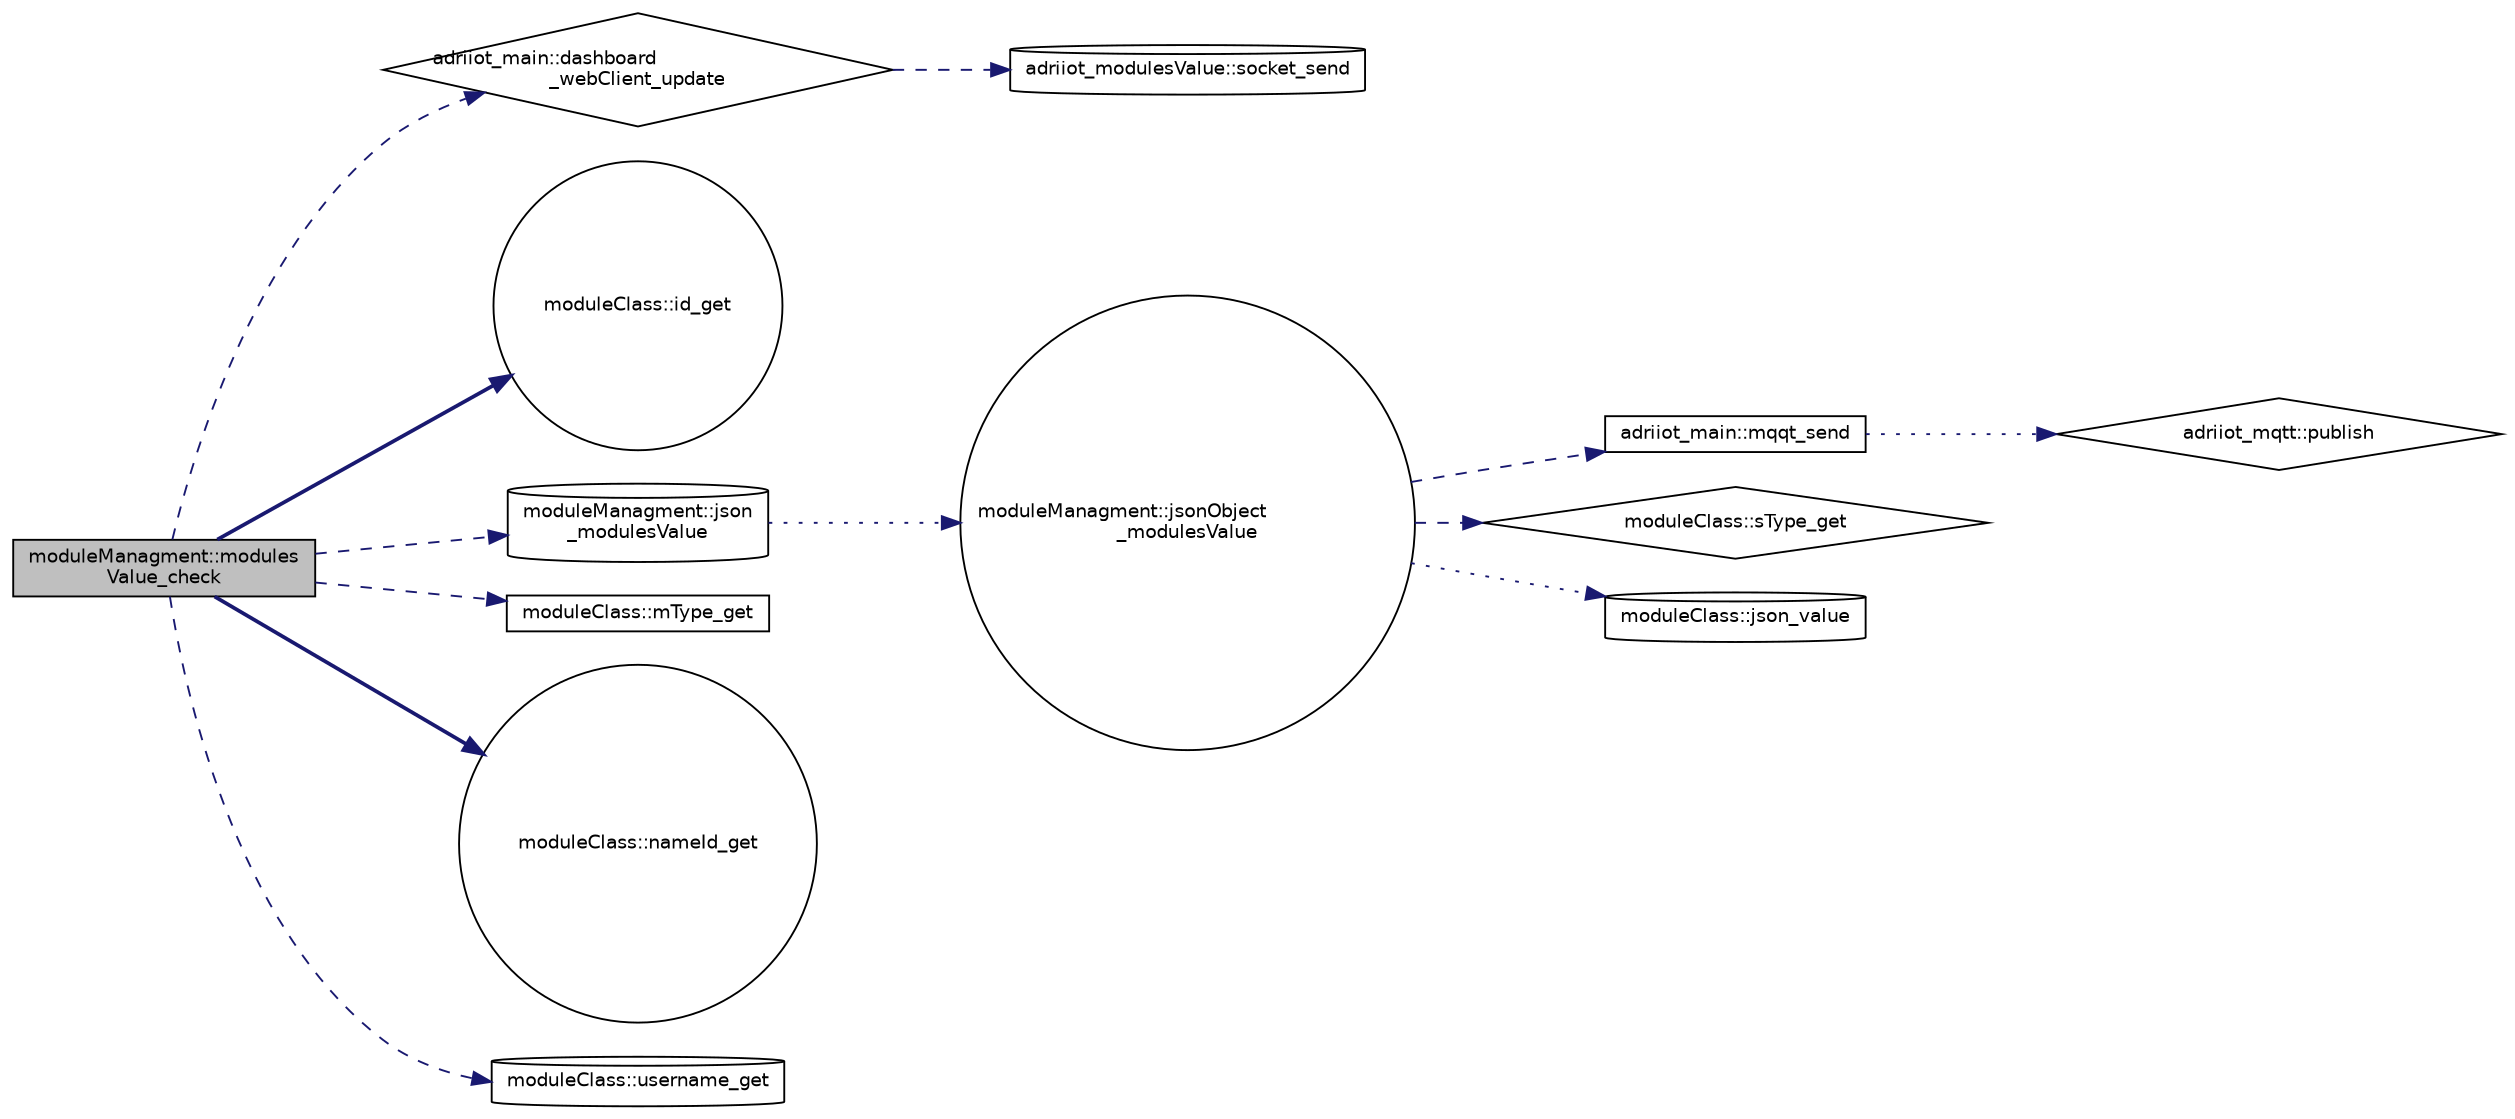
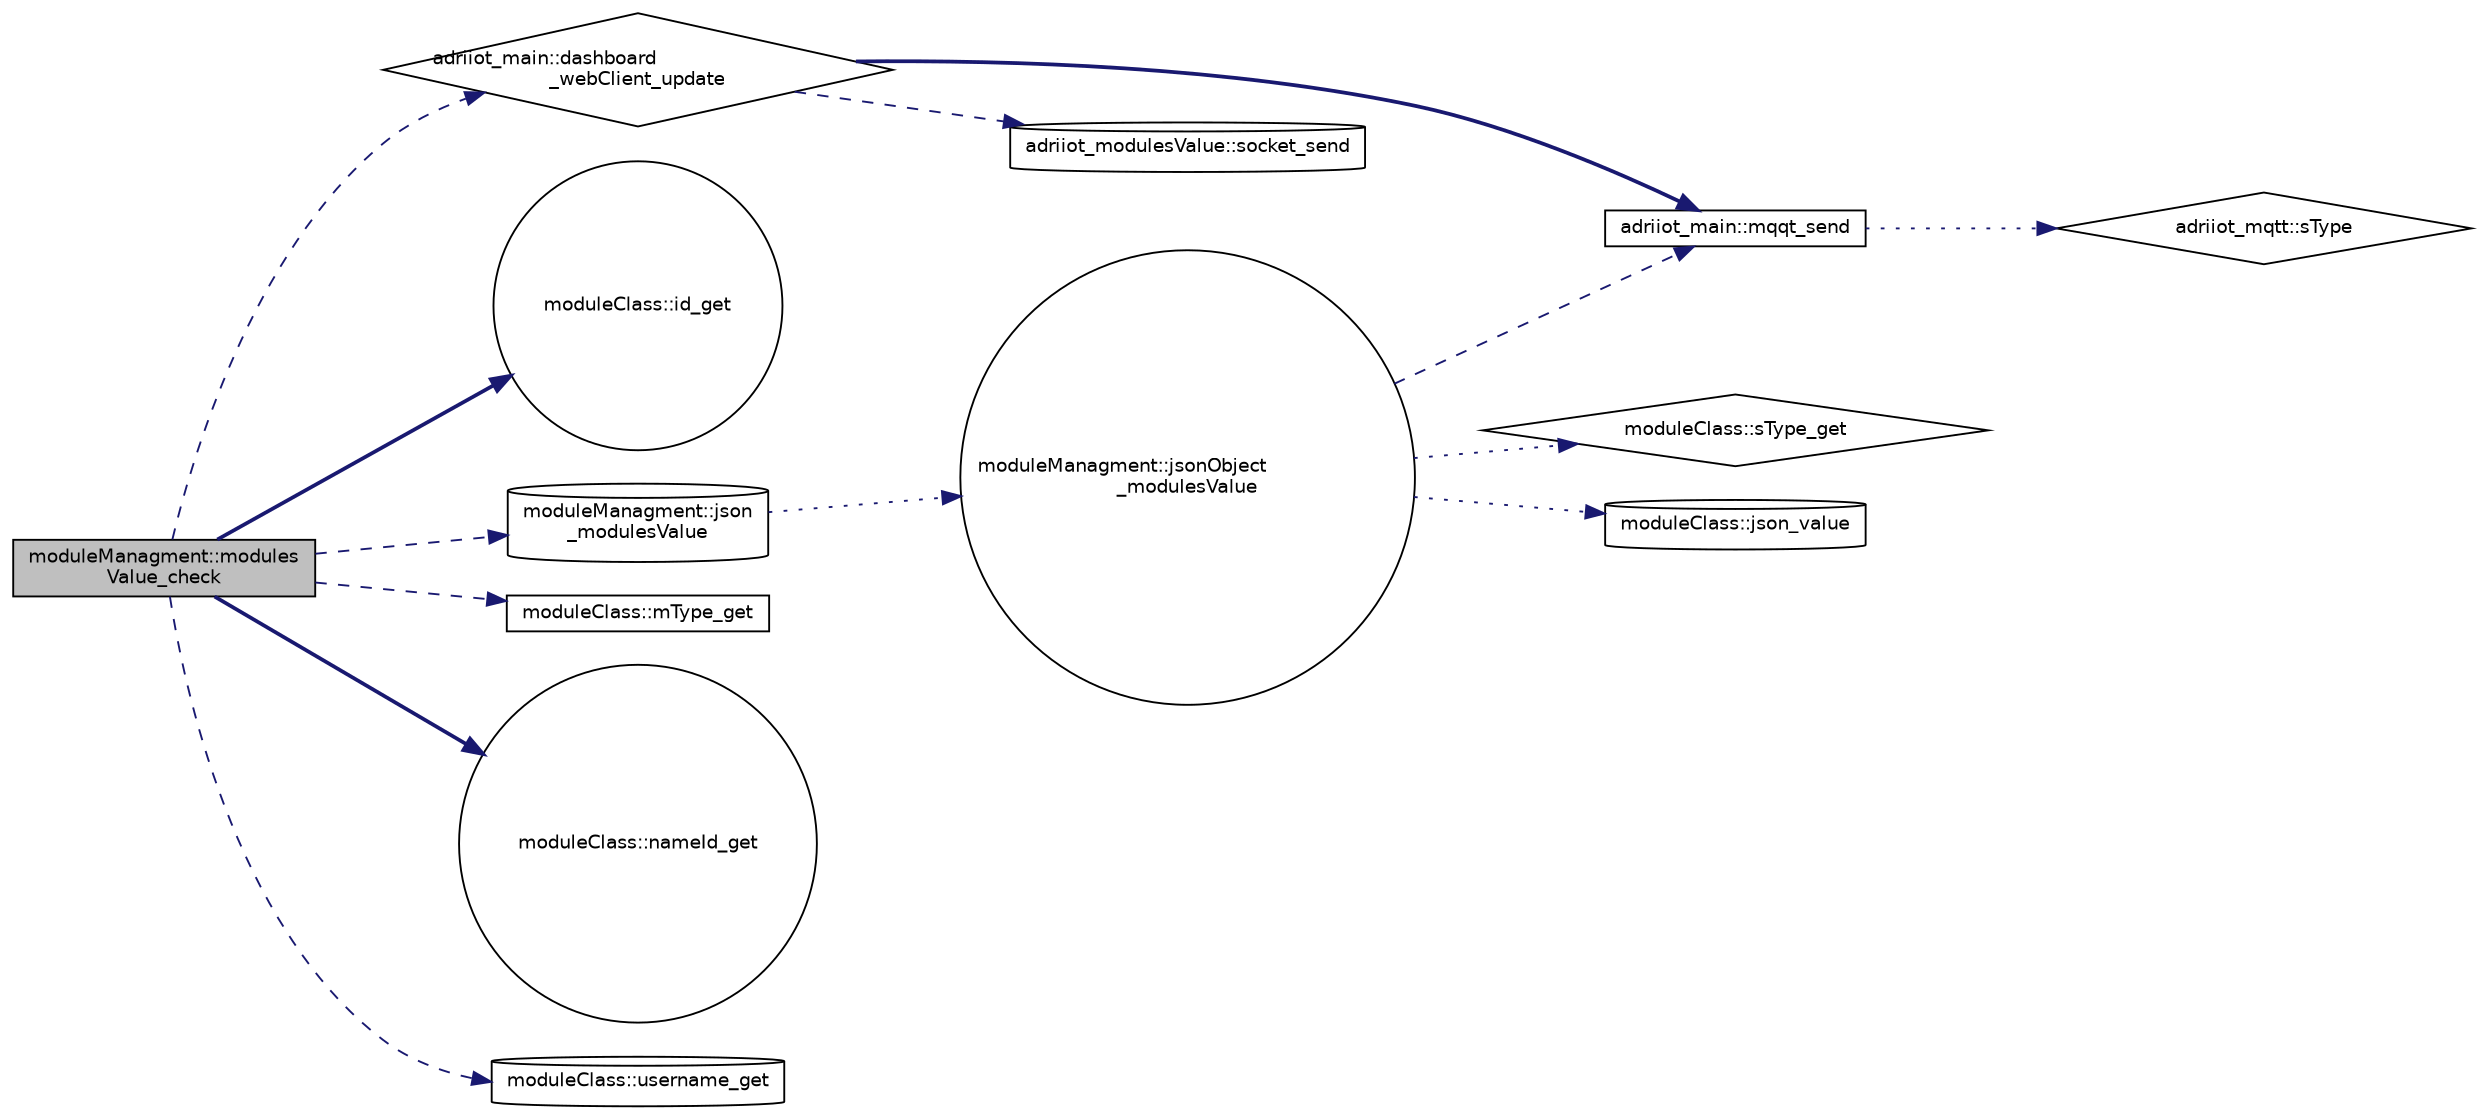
none -> (1277, 83)
(2279, 434) -> (2264, 228)
(1439, 523) -> (1486, 452)
